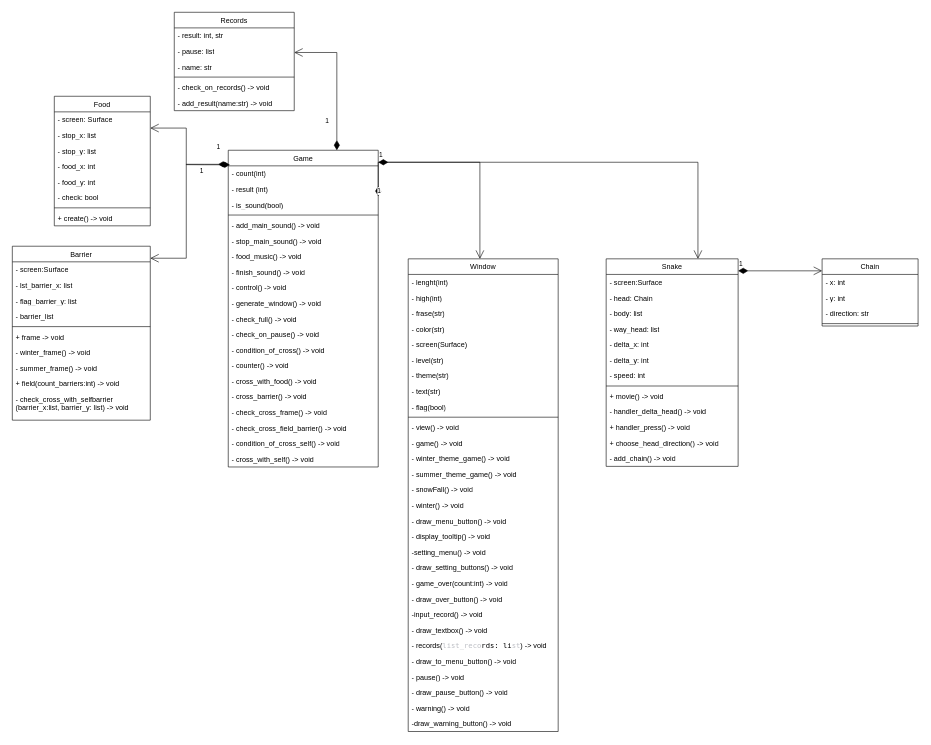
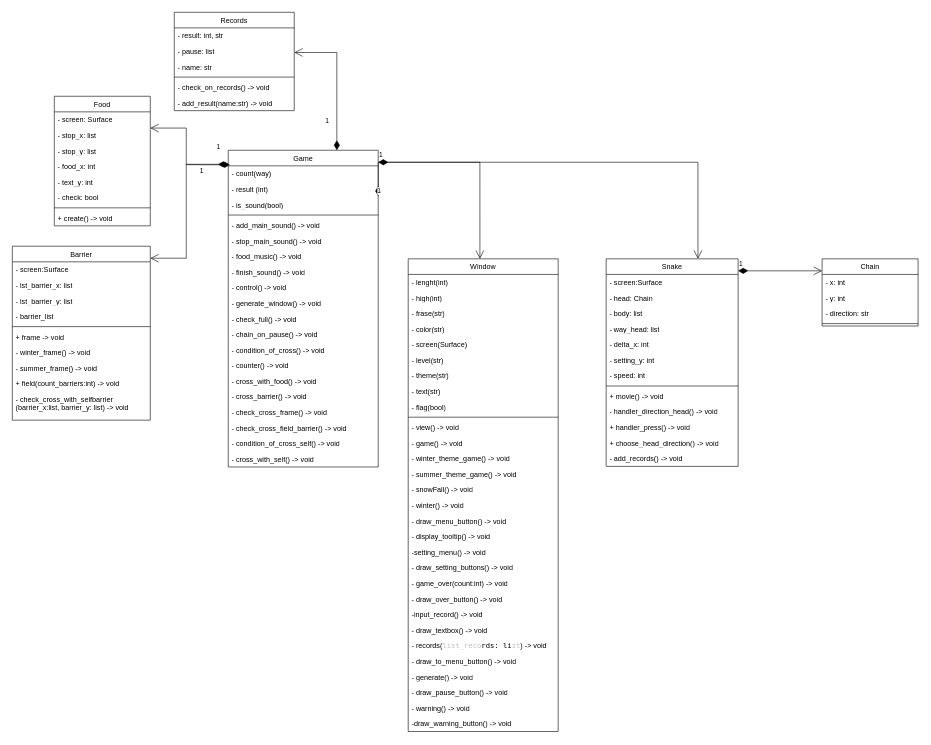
(254, 174) -> (255, 174)
(81, 183) -> (81, 183)
(54, 302) -> (52, 302)
(281, 335) -> (280, 335)
(633, 361) -> (637, 361)
(665, 413) -> (672, 413)
(648, 459) -> (653, 459)
(442, 678) -> (448, 678)
